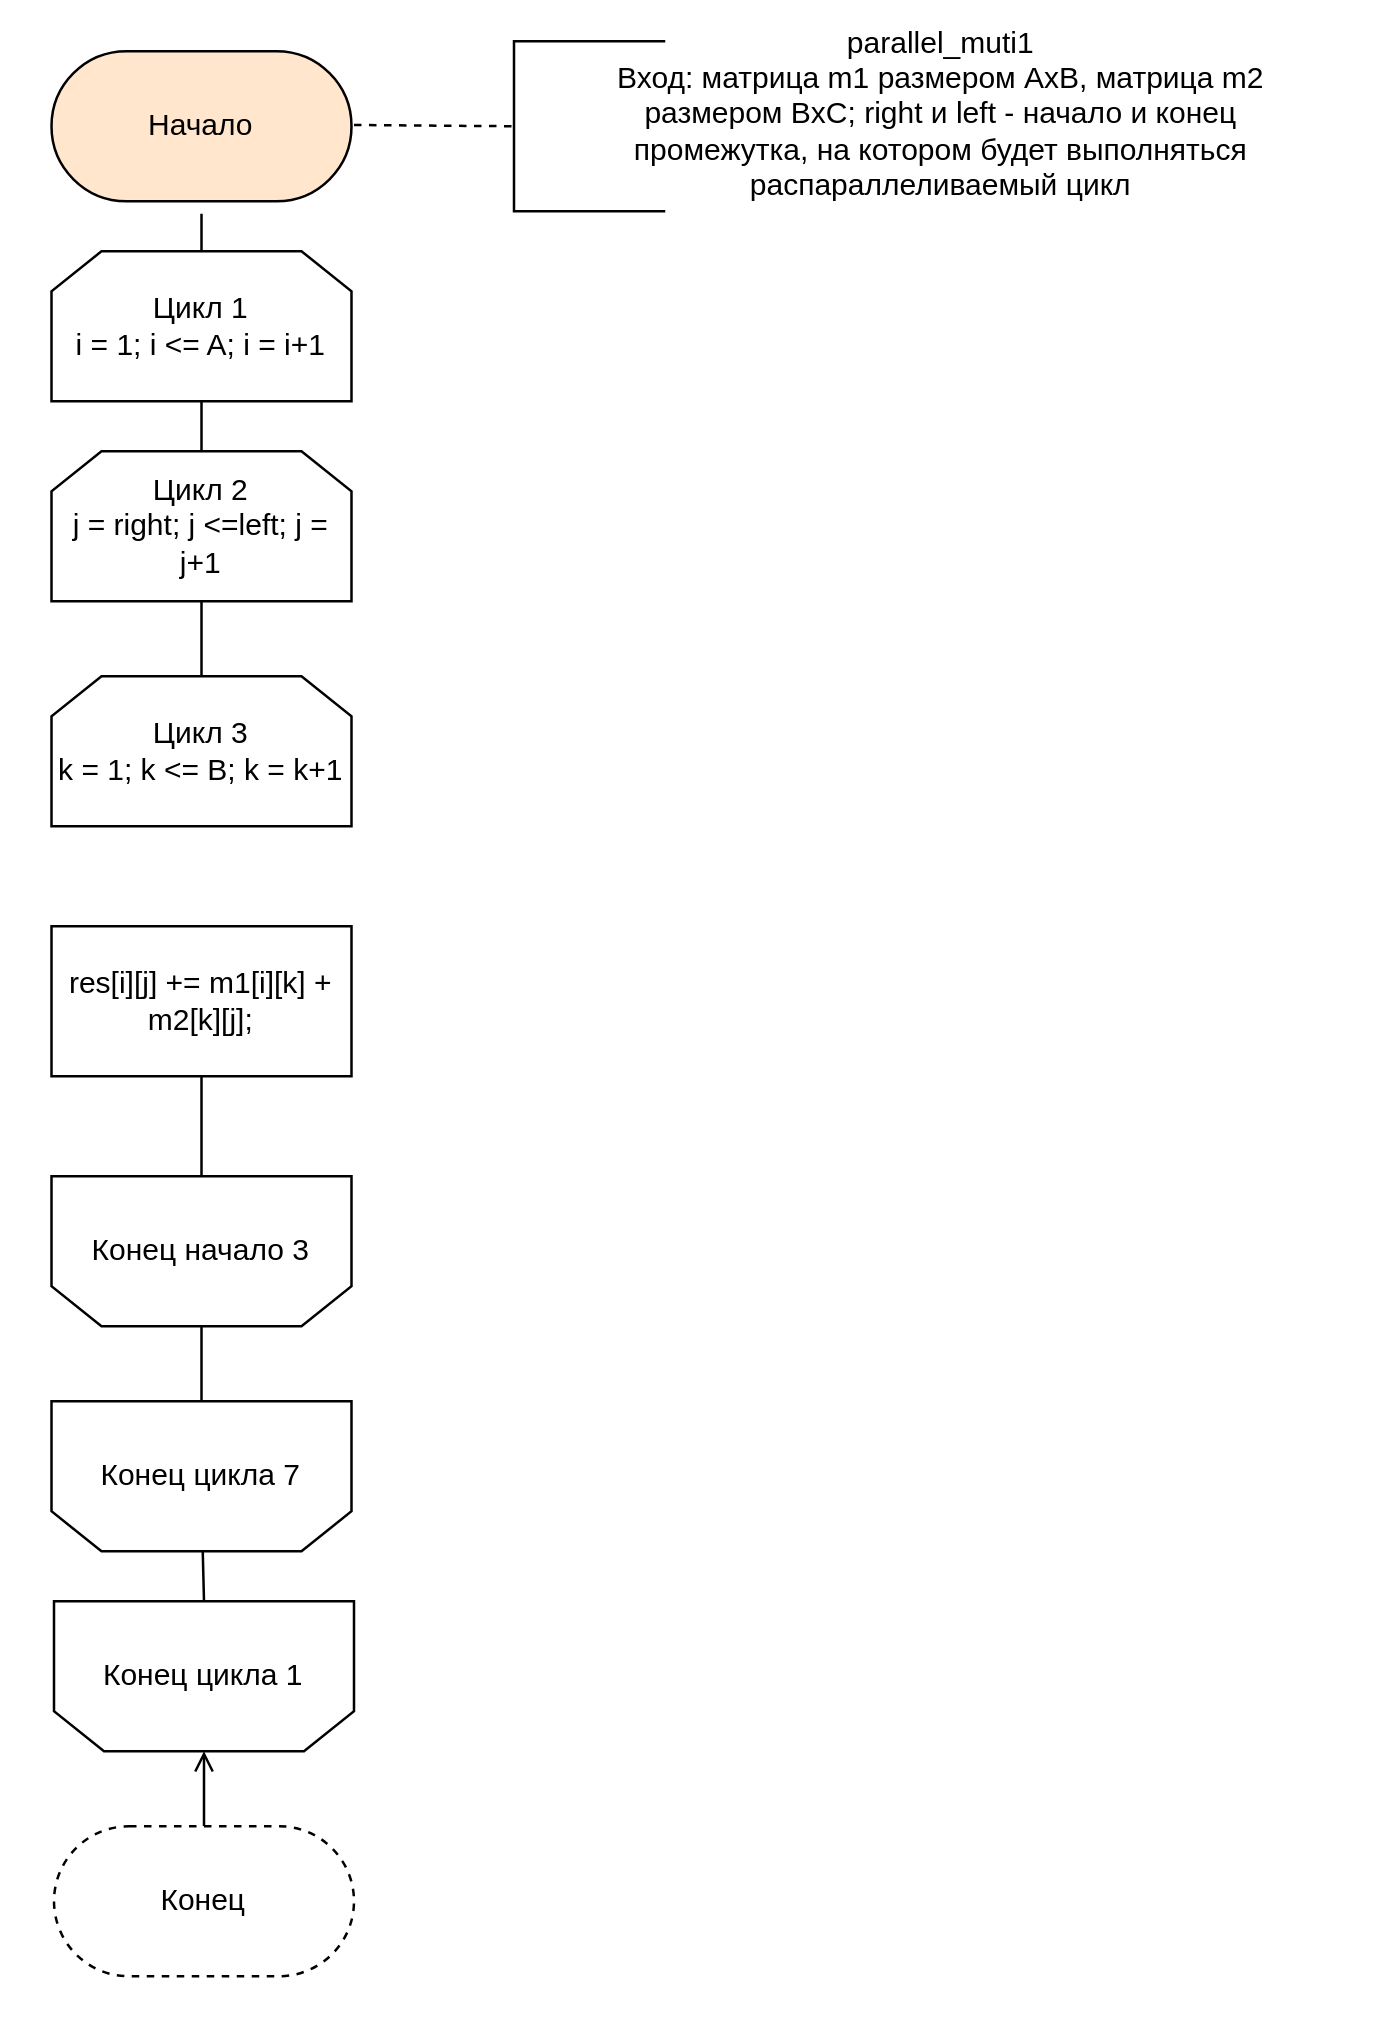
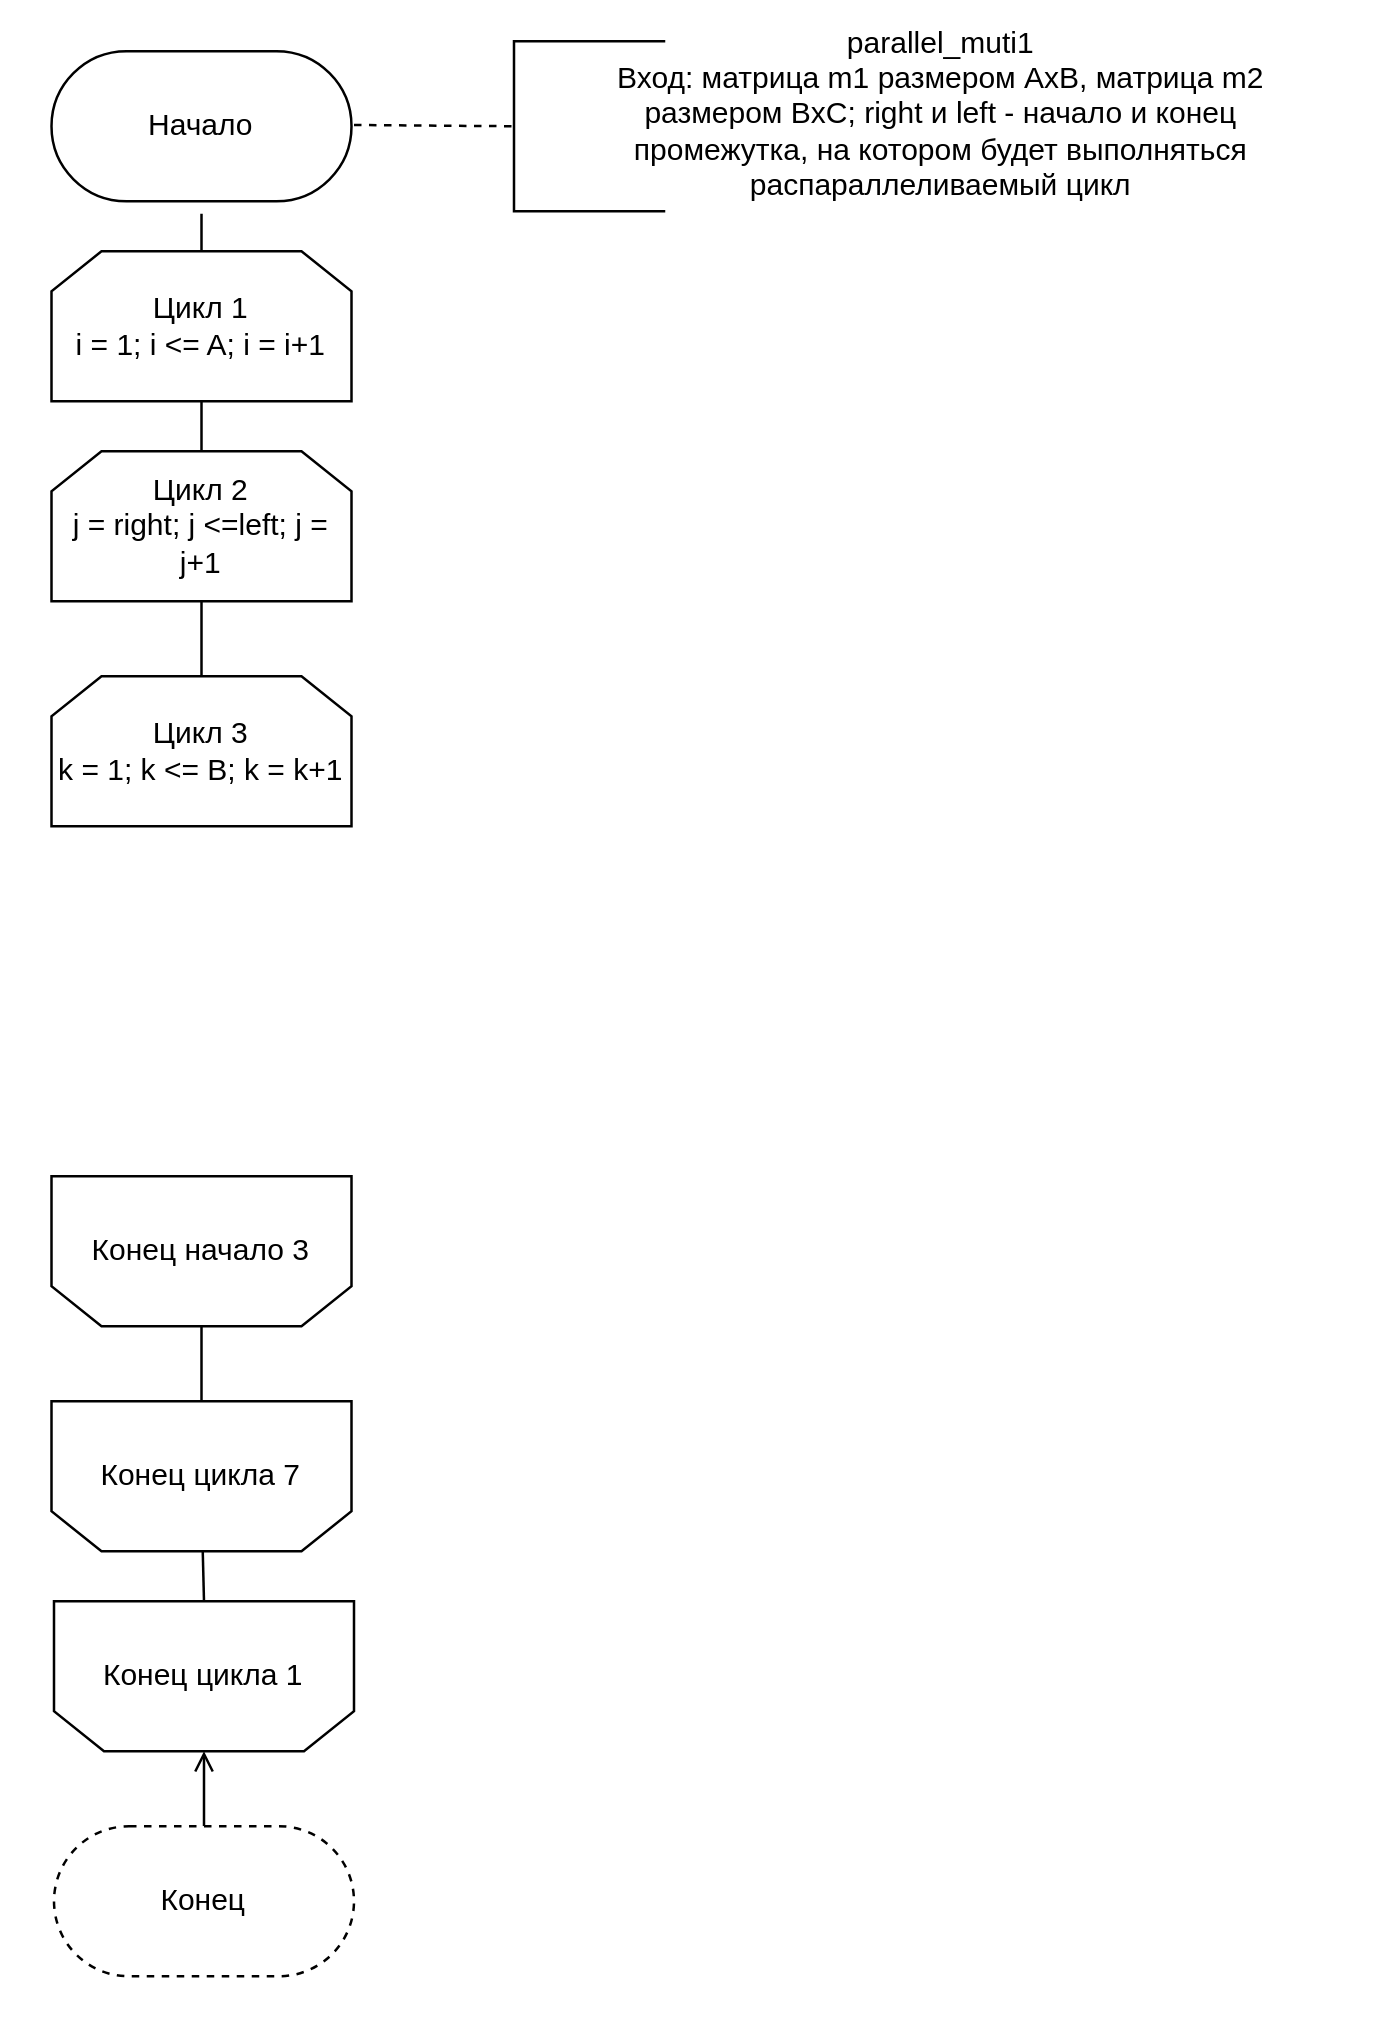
(201, 126) -> (201, 126)
(201, 1001) -> none
(201, 1126) -> none
